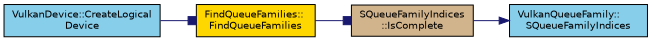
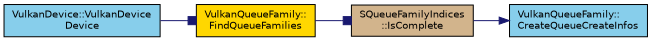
(82, 21) -> (82, 21)
(256, 21) -> (256, 21)
(578, 21) -> (578, 21)
